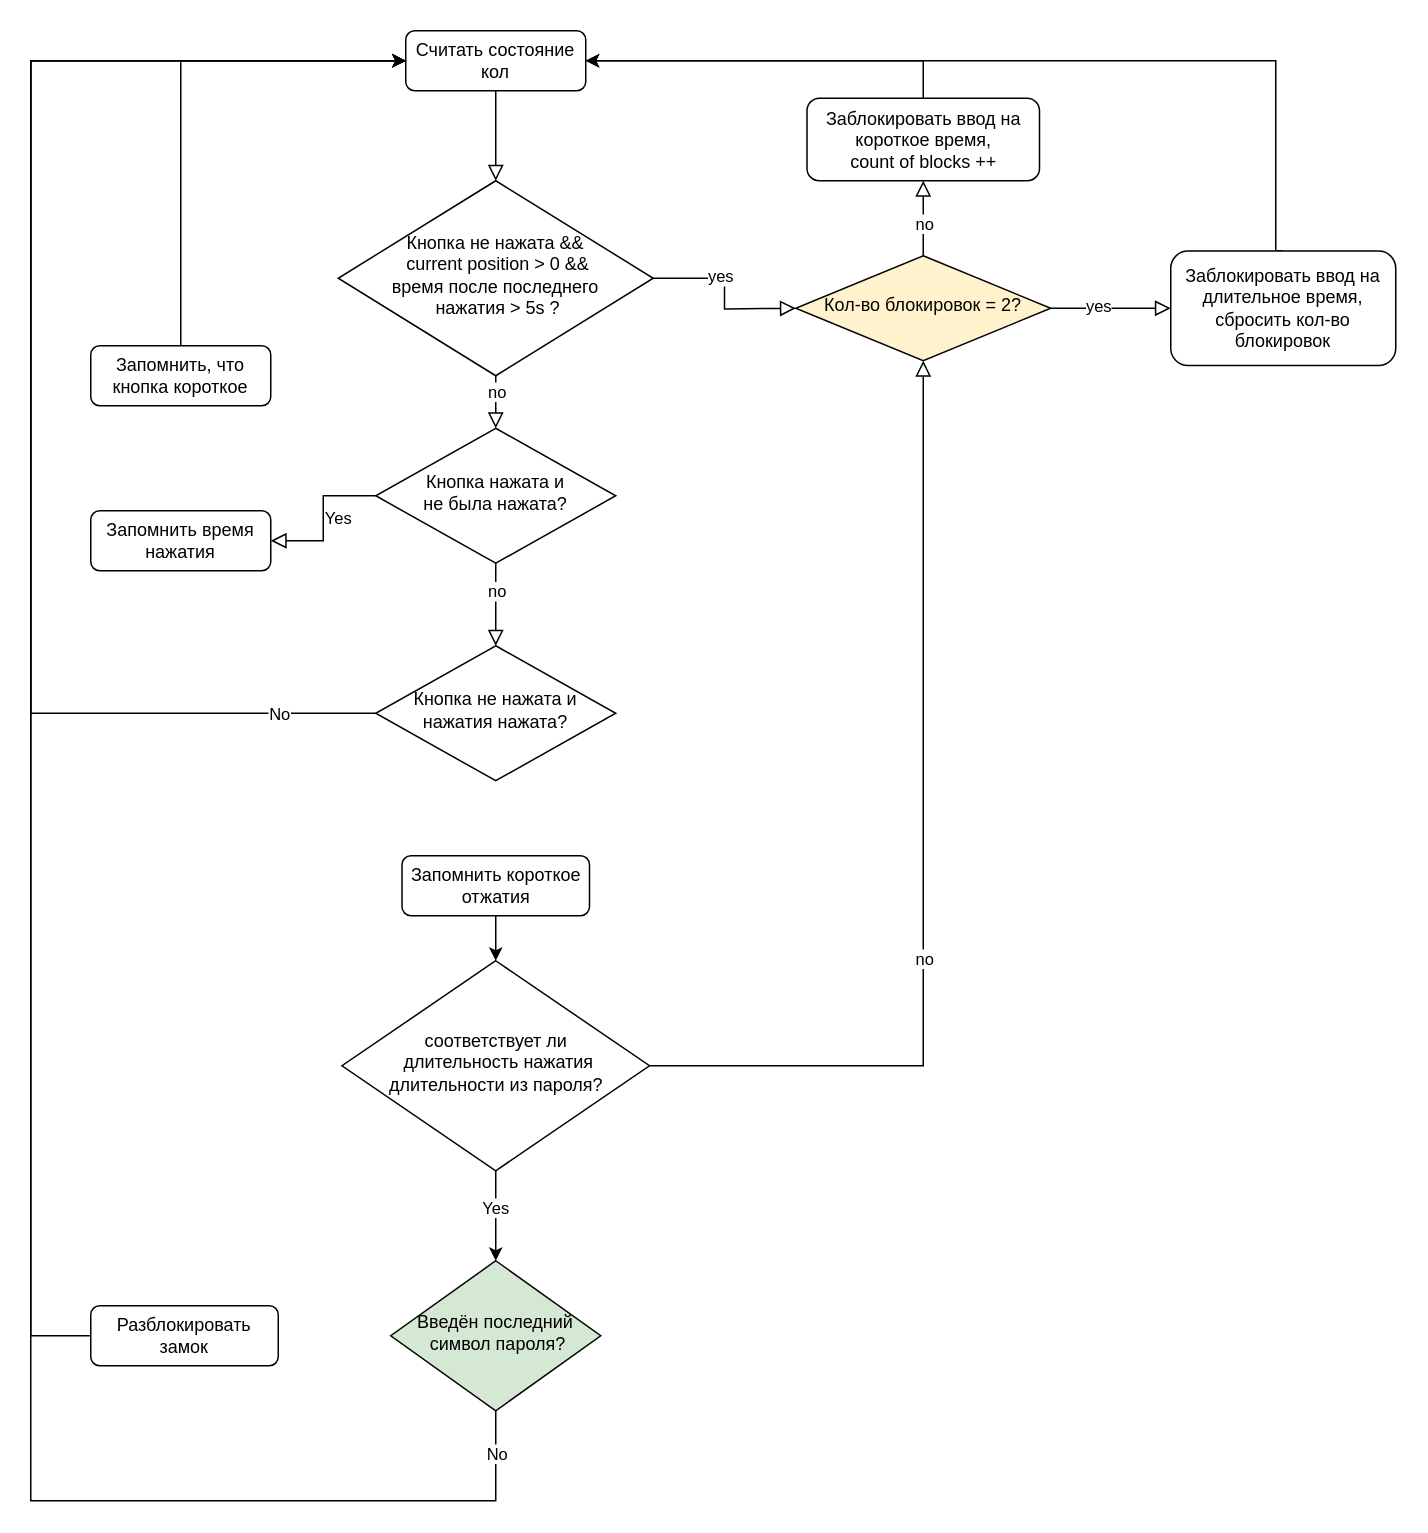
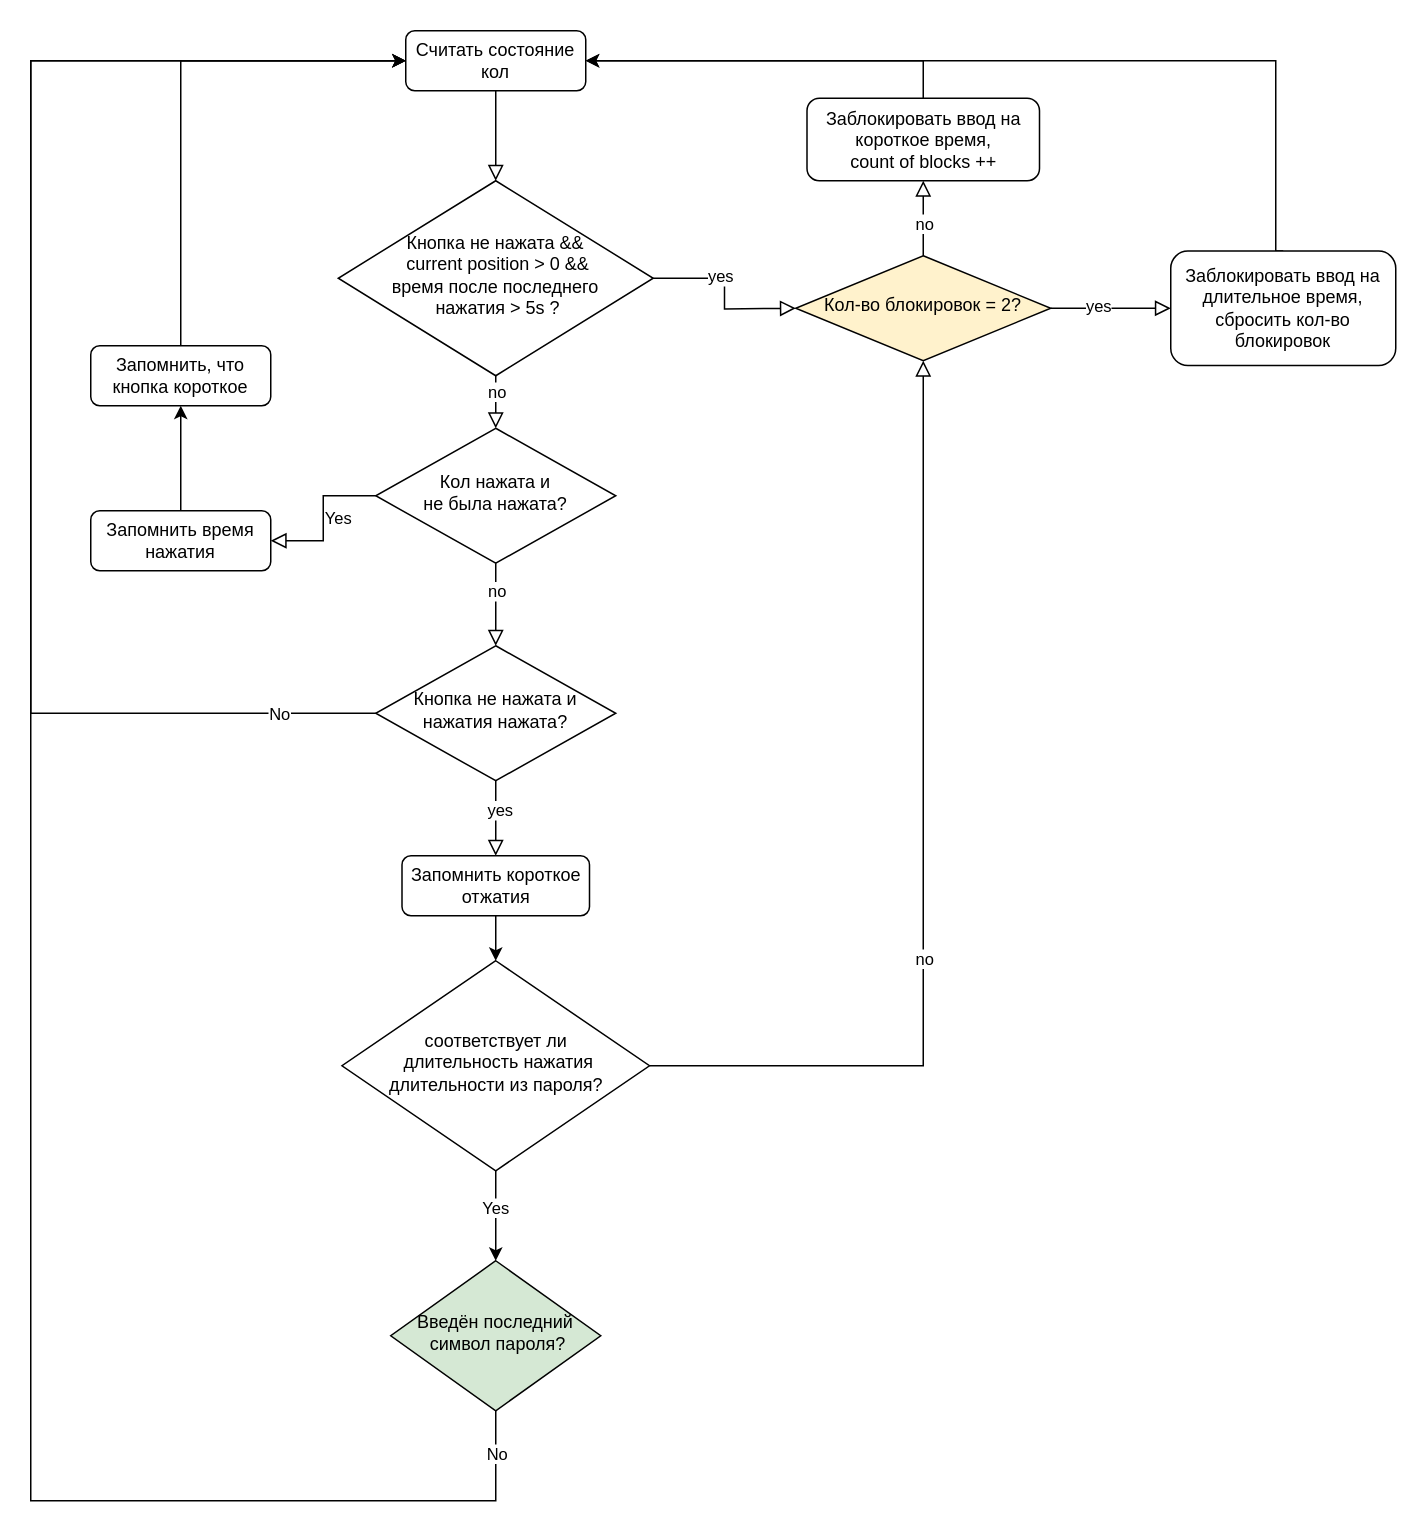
none -> (181, 464)
(496, 493) -> (496, 493)
none -> (496, 810)
(62, 1336) -> none
(185, 1336) -> none
